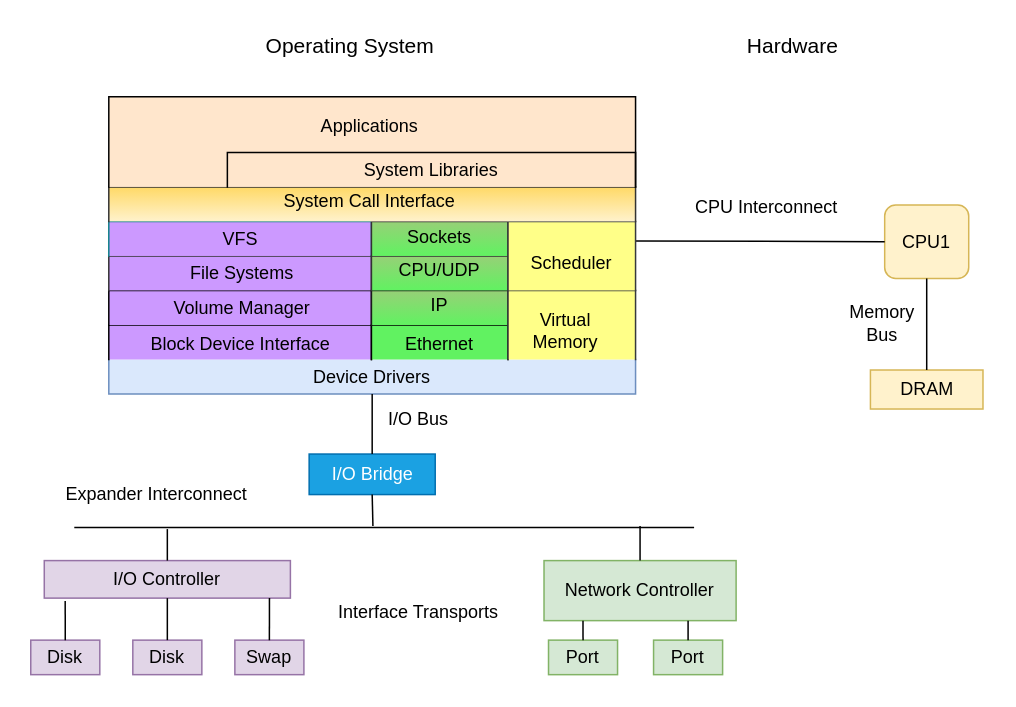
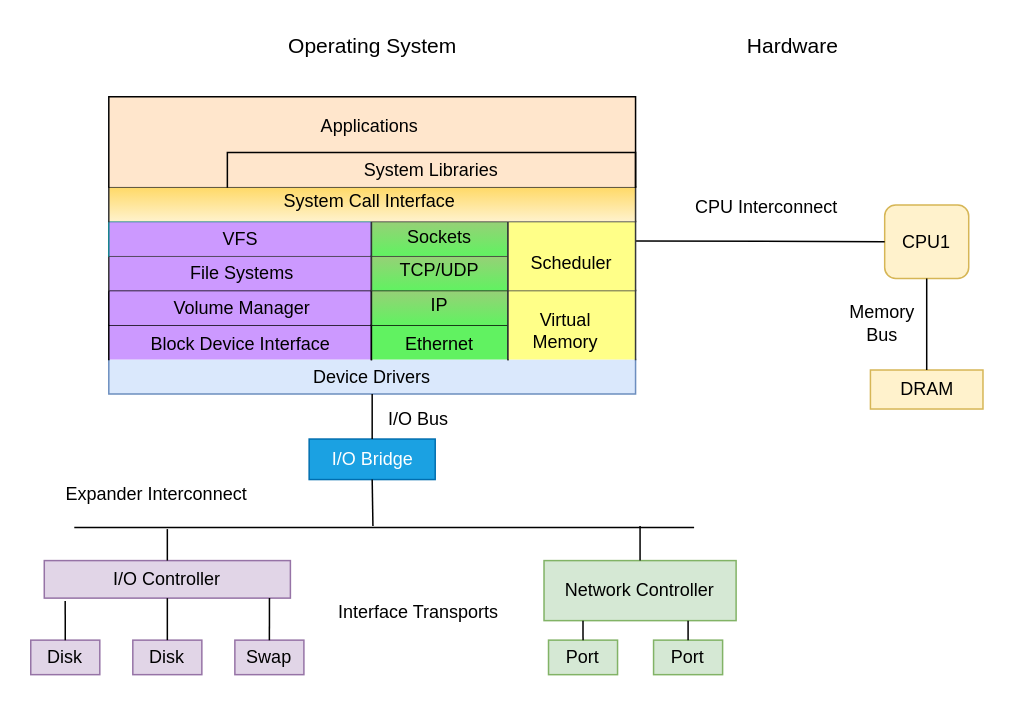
(350, 46) -> (372, 46)
(440, 271) -> (440, 271)
(372, 474) -> (372, 459)
